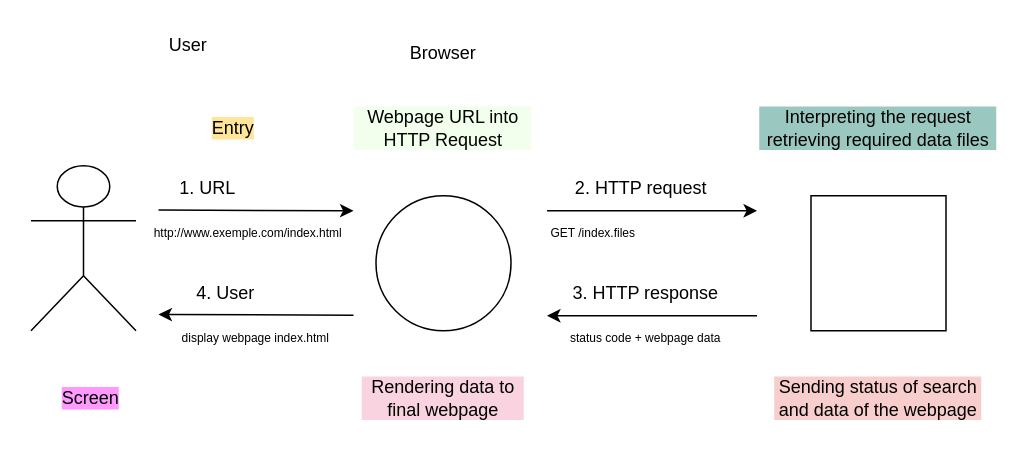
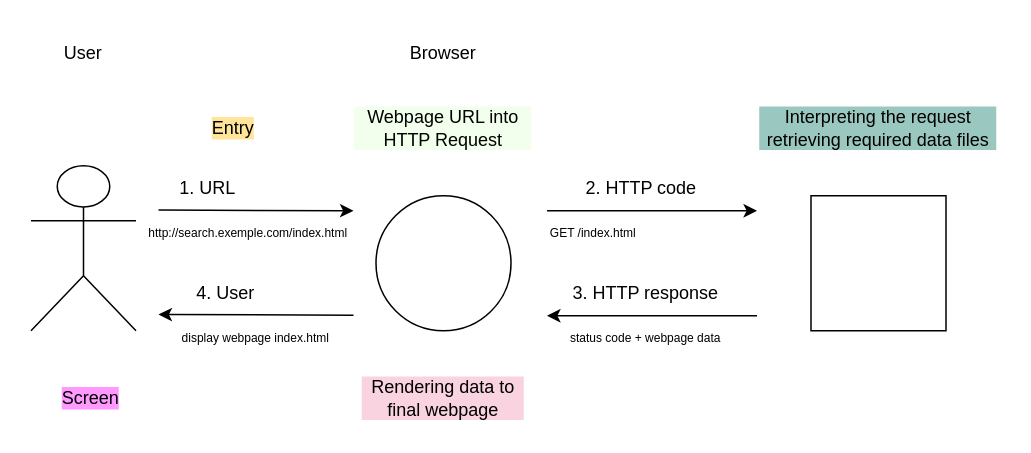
(188, 46) -> (83, 53)
(641, 188) -> (641, 188)
(248, 233) -> (248, 233)
(593, 233) -> (593, 233)
(878, 398) -> none
